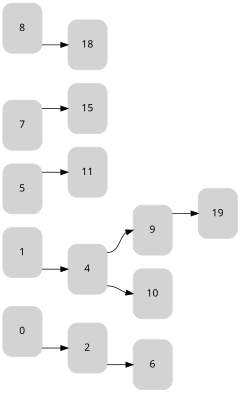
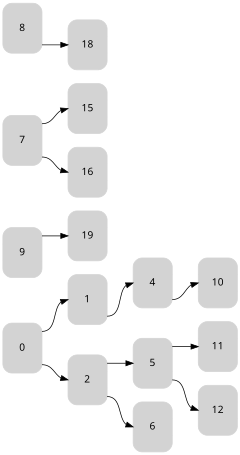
none -> (88, 172)
(118, 245) -> none
none -> (54, 319)
none -> (116, 363)
none -> (218, 410)
